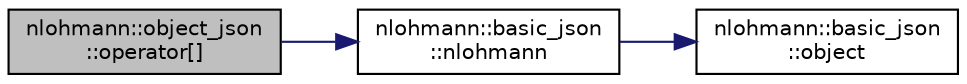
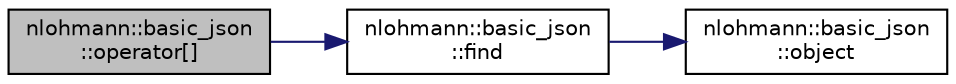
(145, 42) -> (139, 42)
(489, 42) -> (478, 42)
